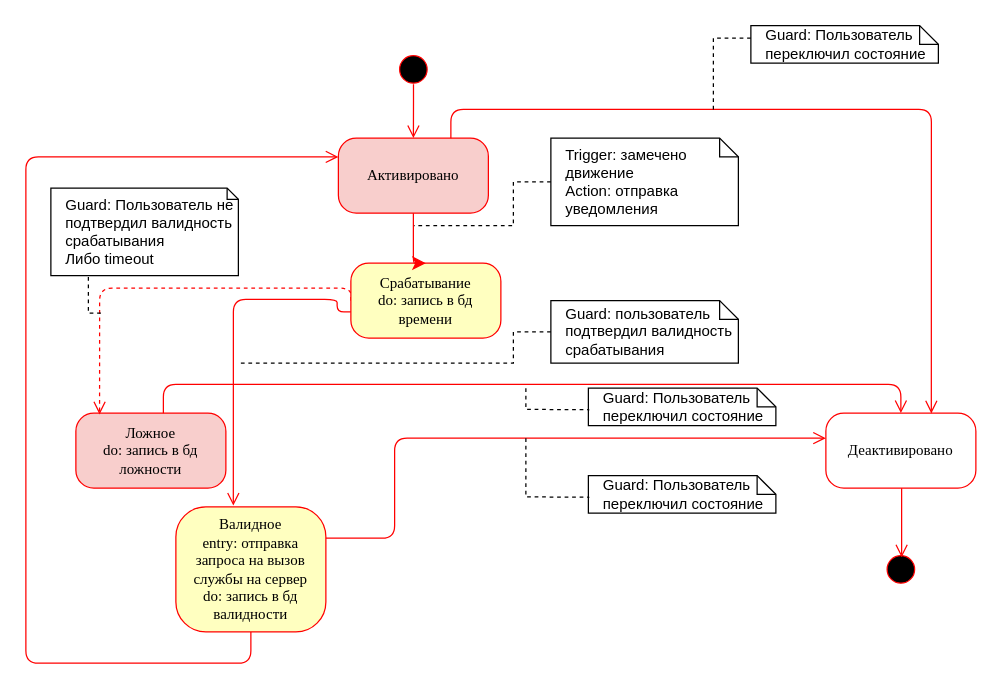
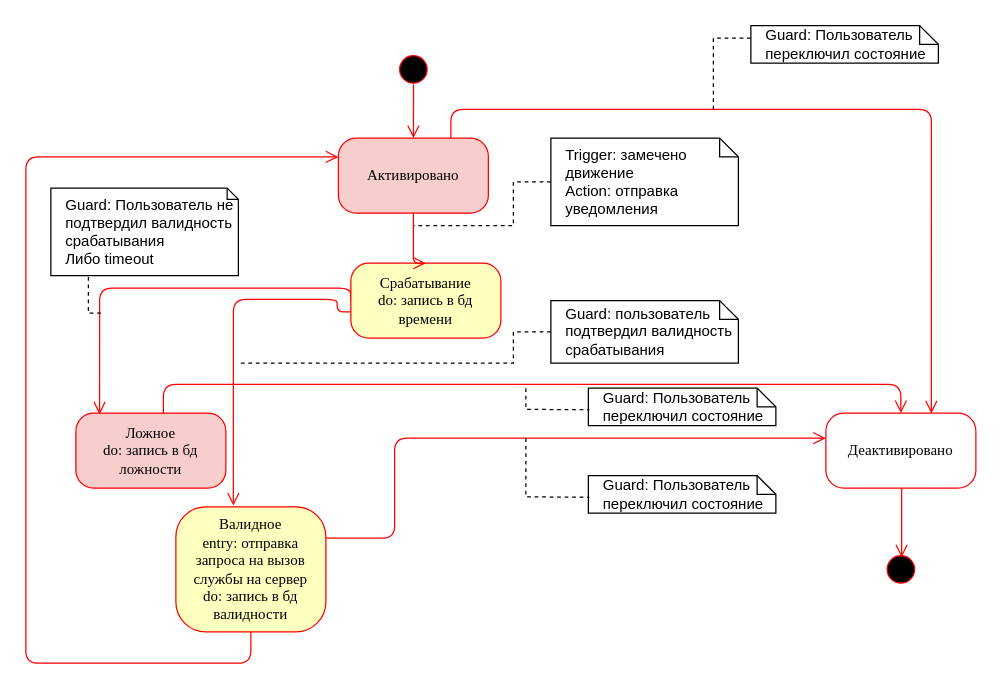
(413, 262) -> (415, 262)
(170, 288) -> (170, 288)
